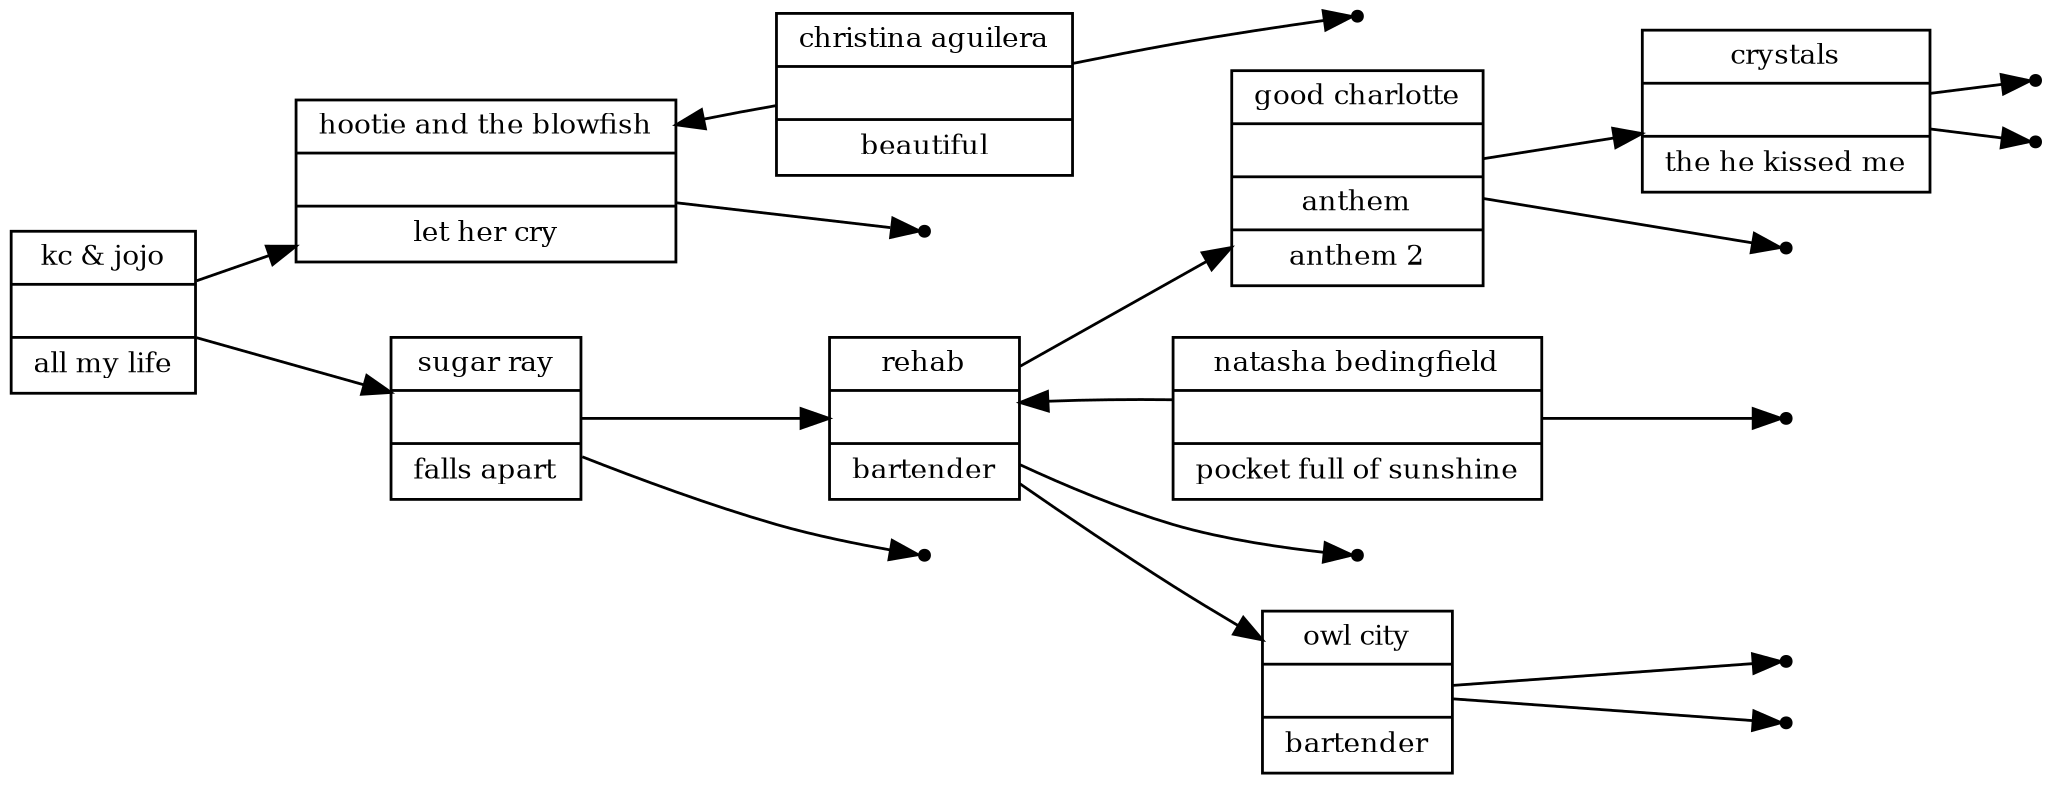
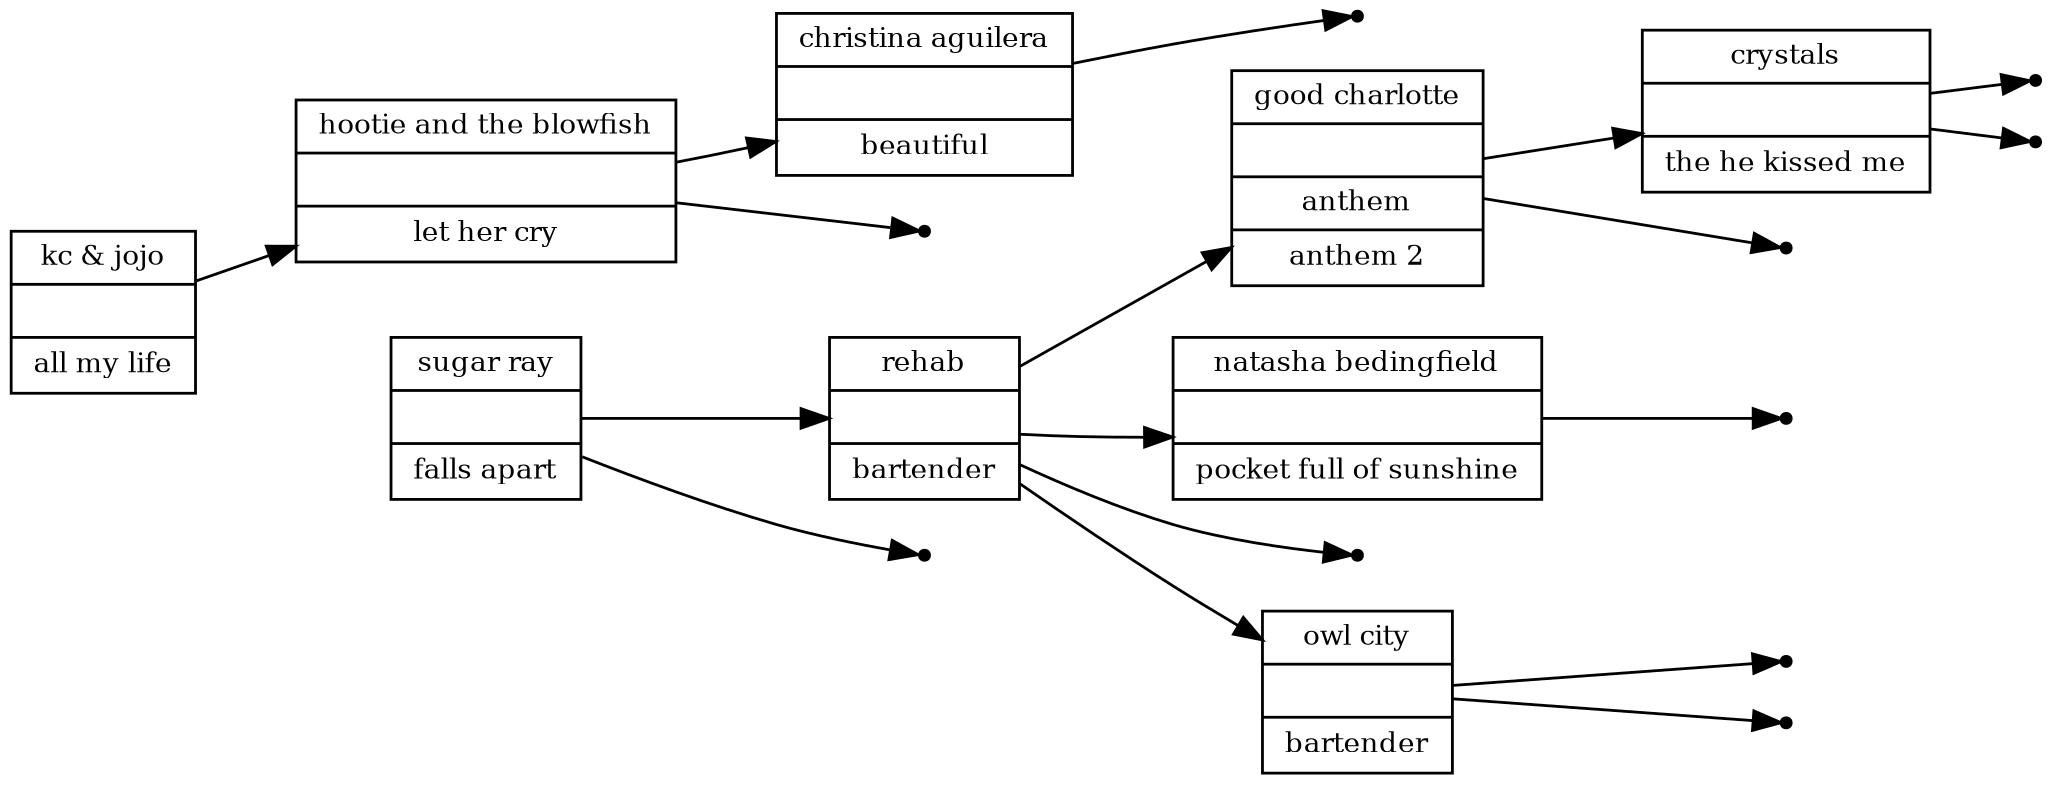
(740, 112) -> (712, 155)
(280, 361) -> none
(1110, 400) -> (1082, 437)
